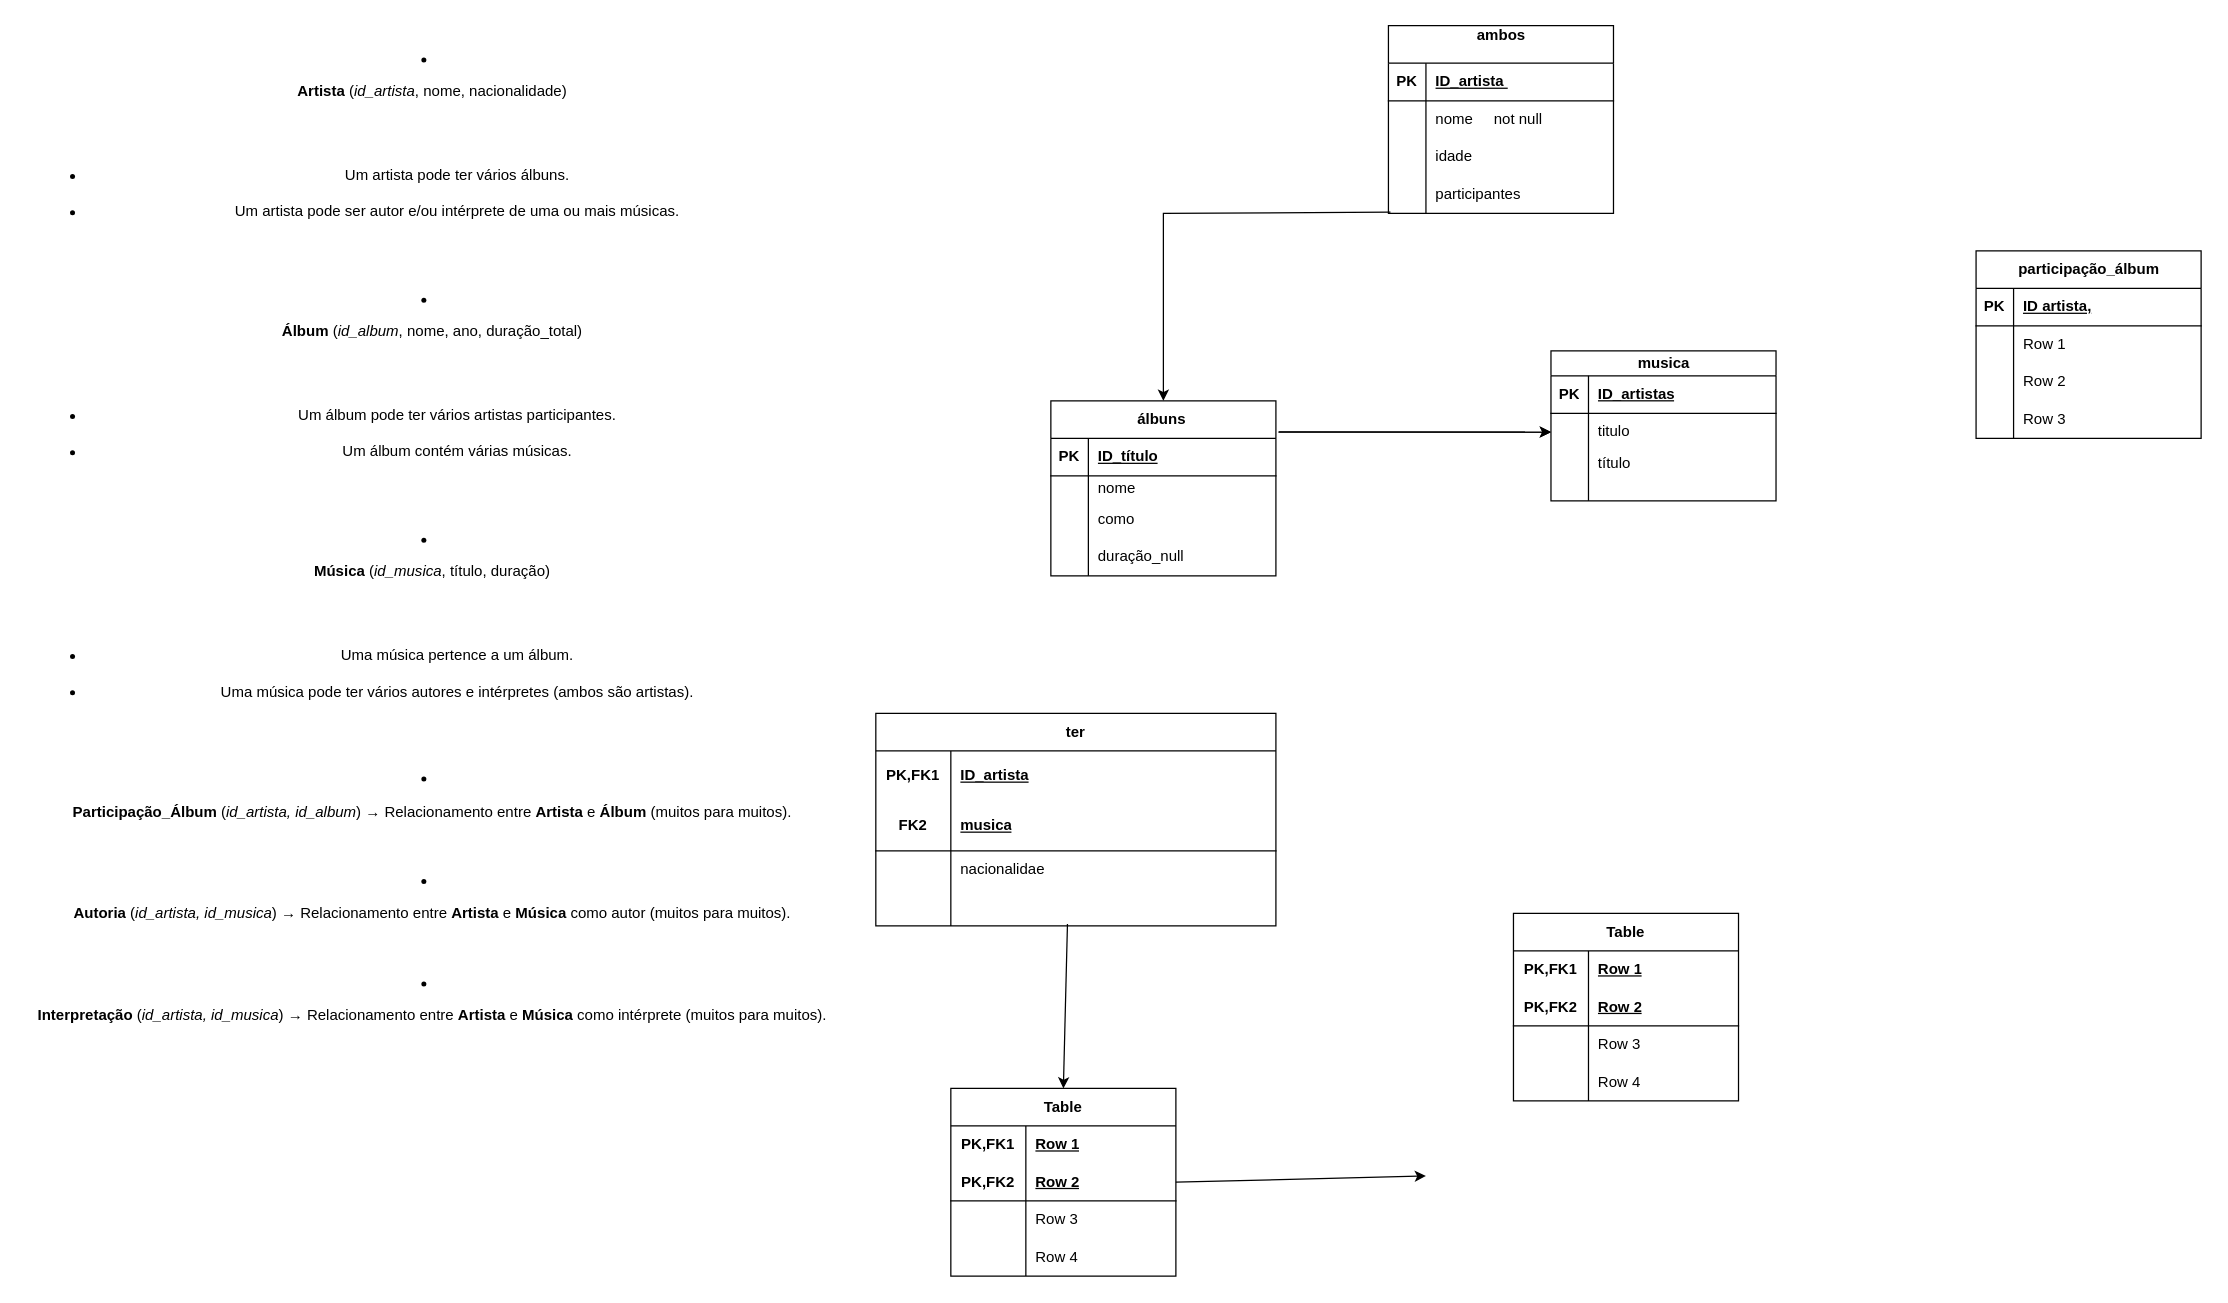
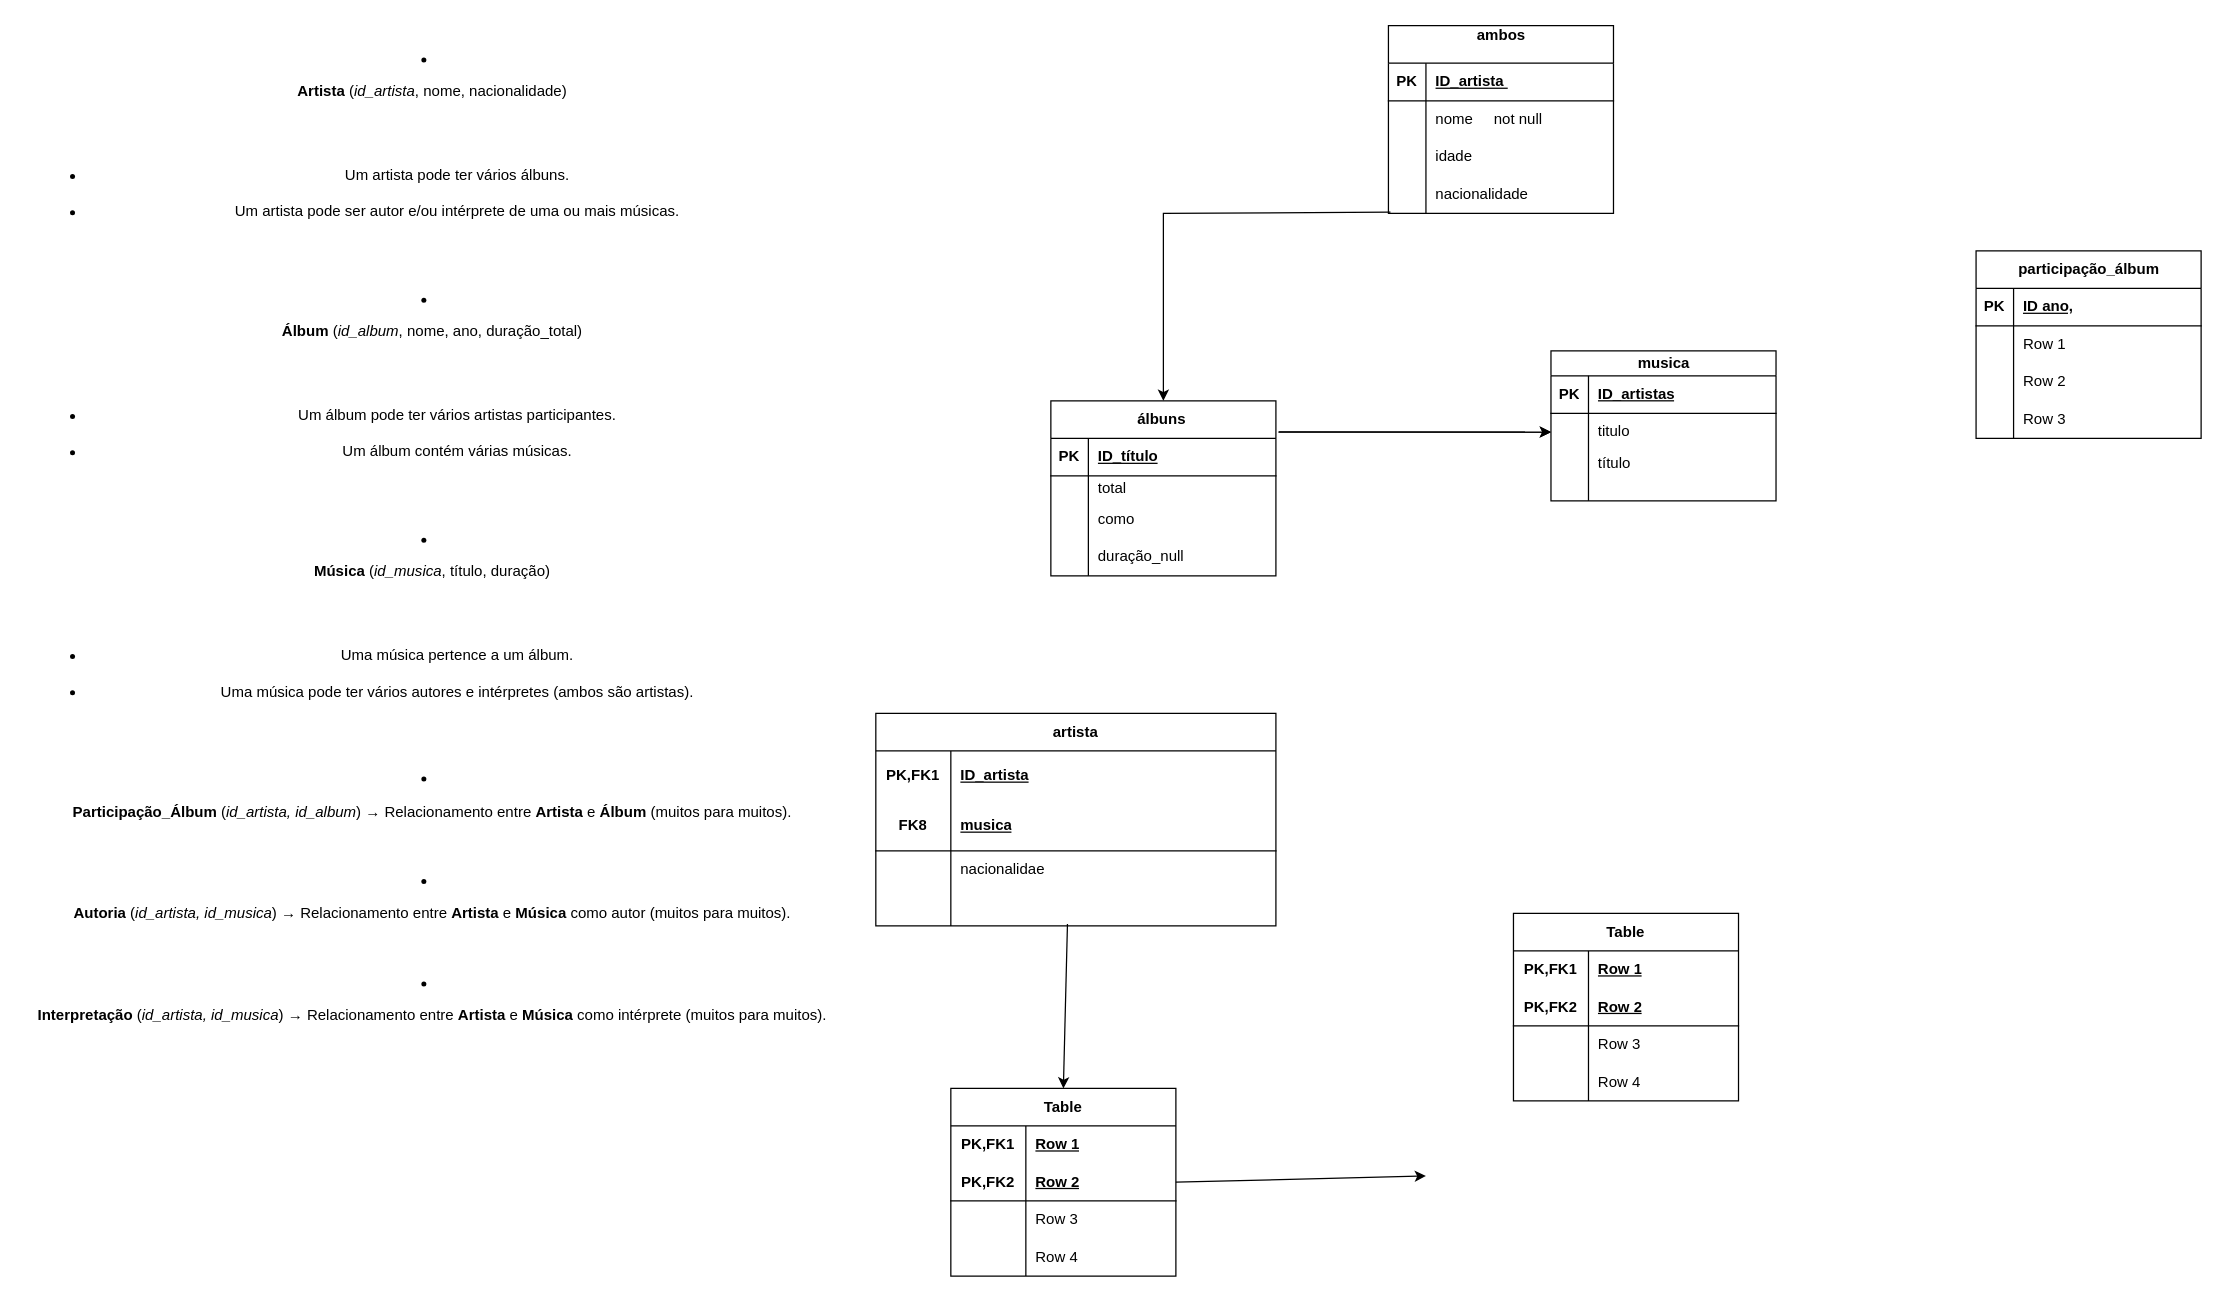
(1486, 194) -> (1484, 194)
(2063, 307) -> (2049, 307)
(1115, 488) -> (1117, 488)
(1076, 732) -> (1076, 732)
(913, 826) -> (913, 826)
